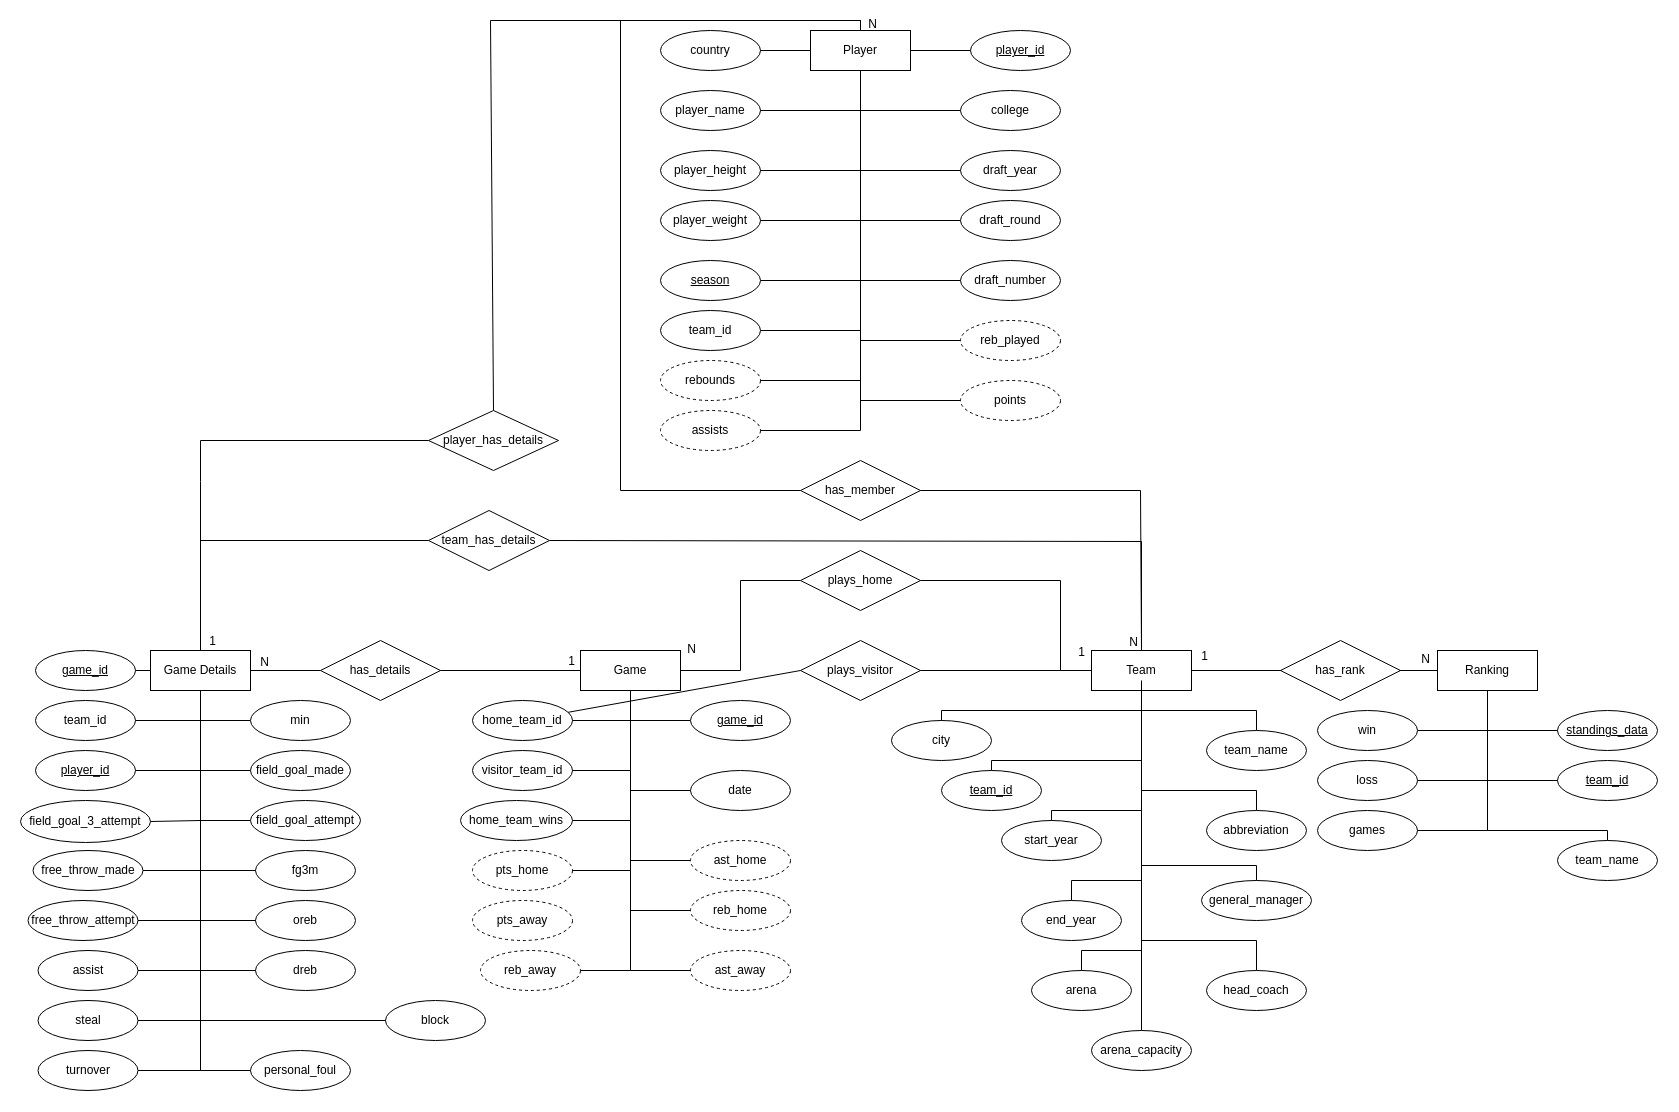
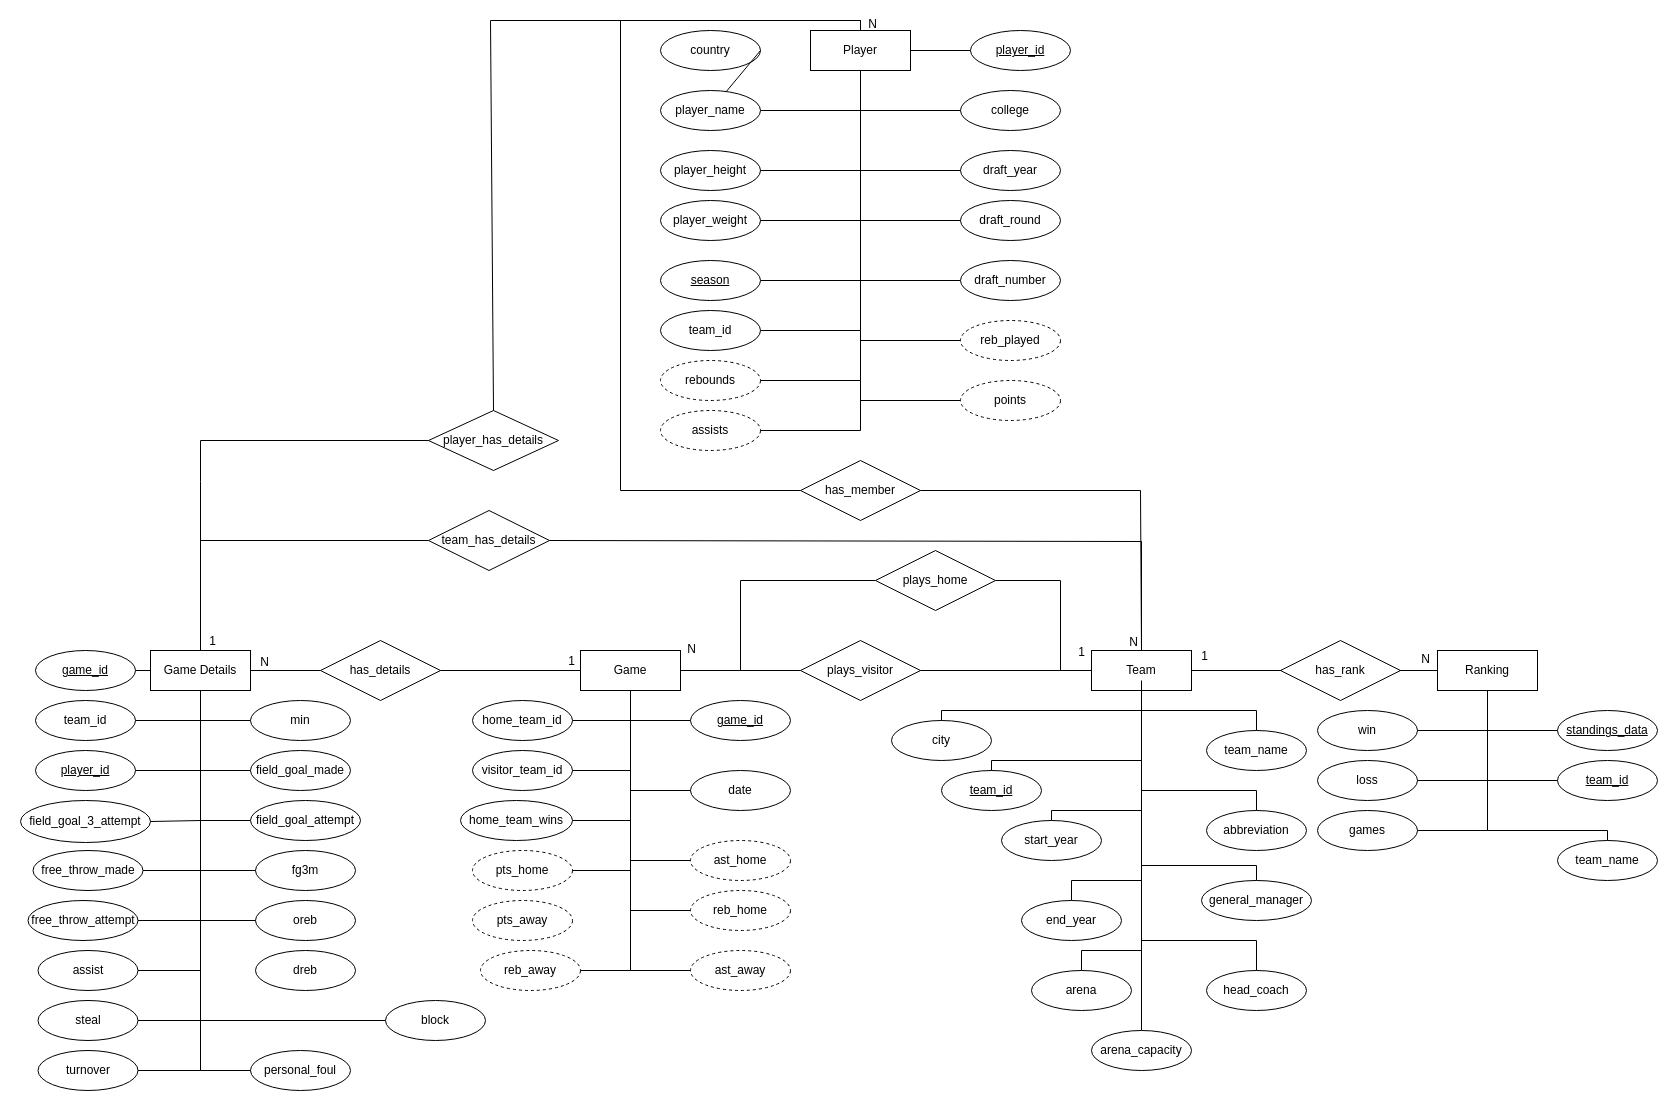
(786, 51) -> (744, 71)
(861, 581) -> (936, 581)
(683, 692) -> (771, 671)
(229, 971) -> none
